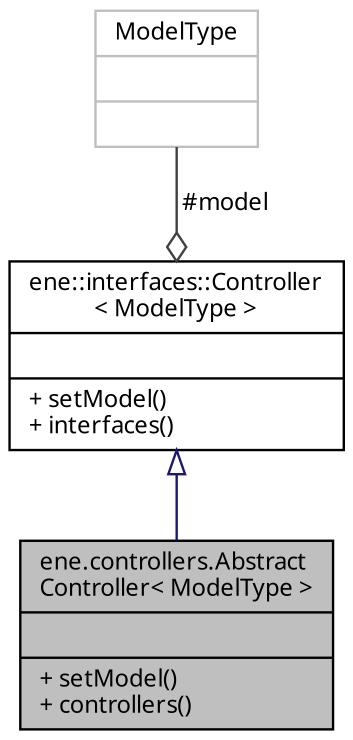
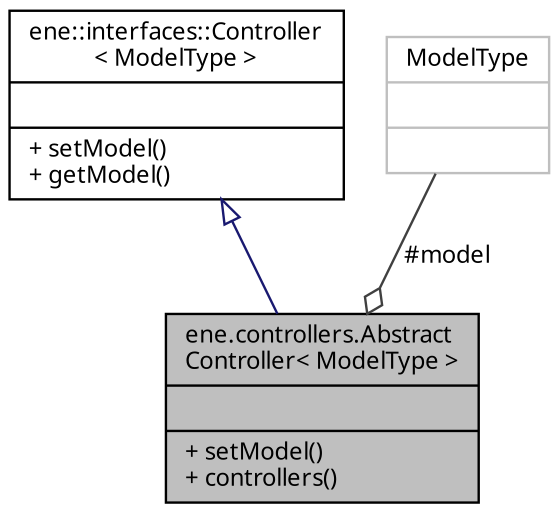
(177, 190) -> (408, 231)
(101, 426) -> (100, 175)
